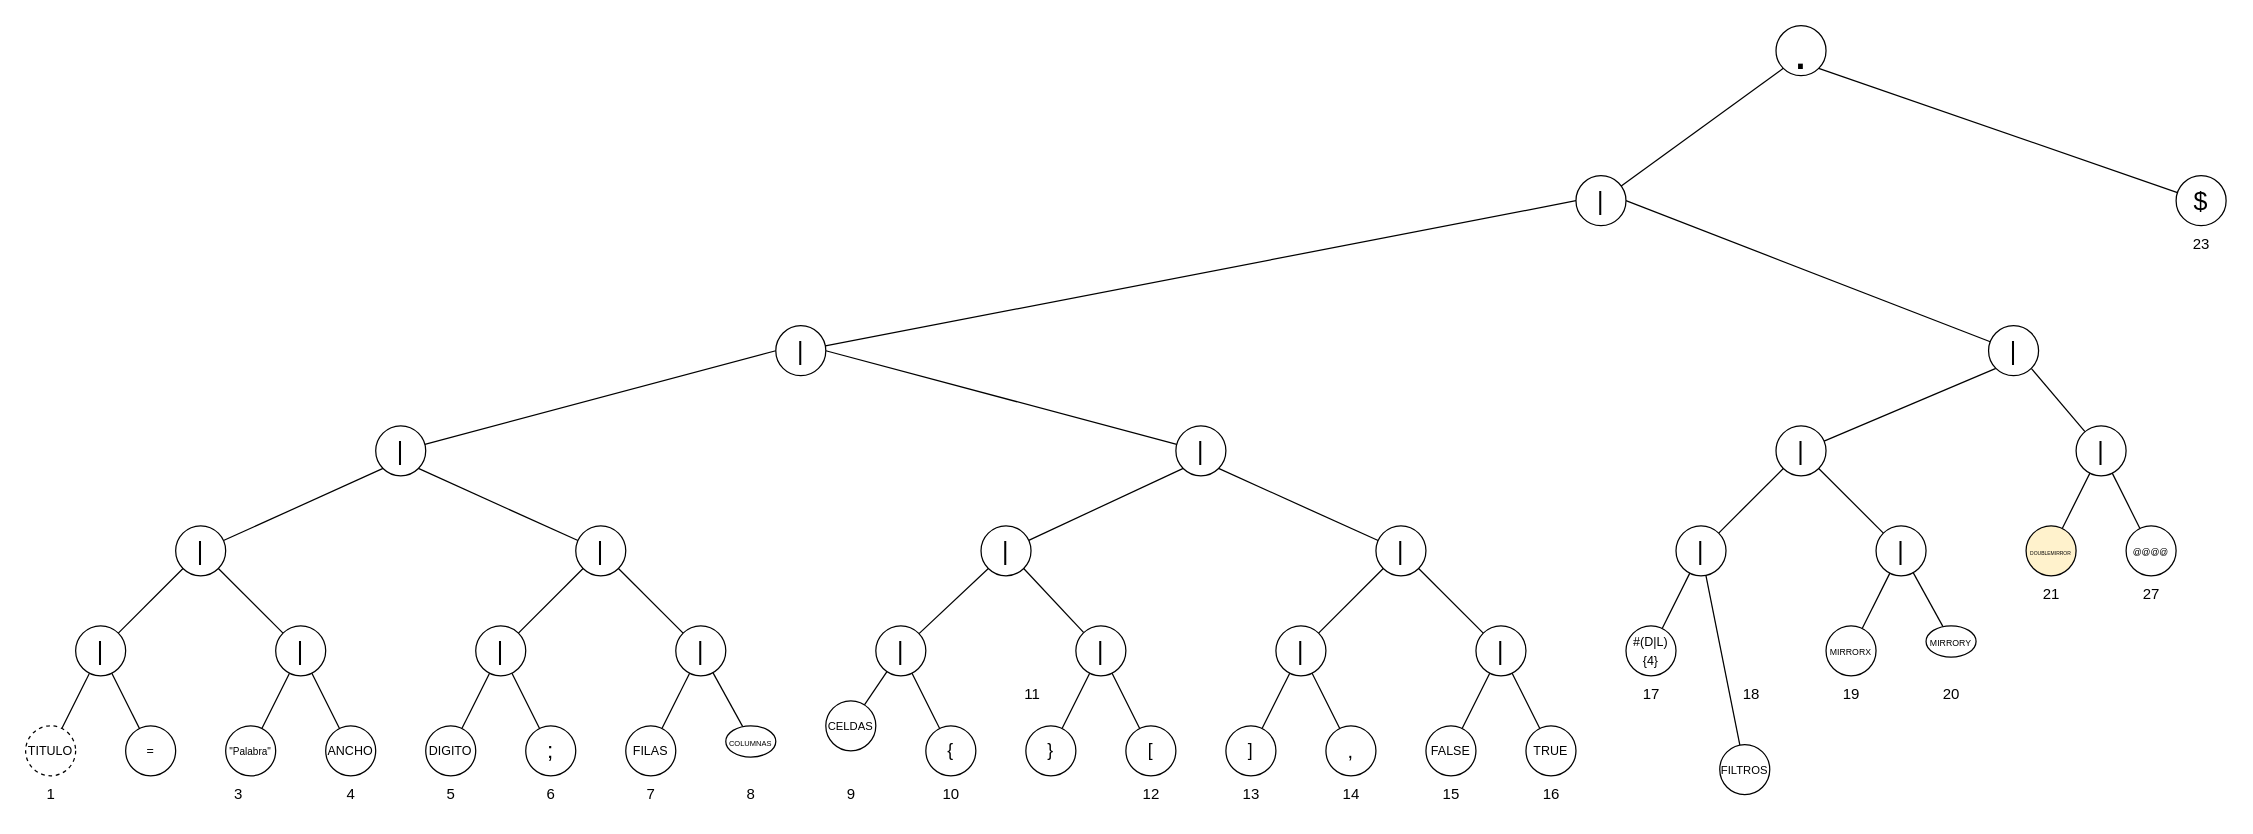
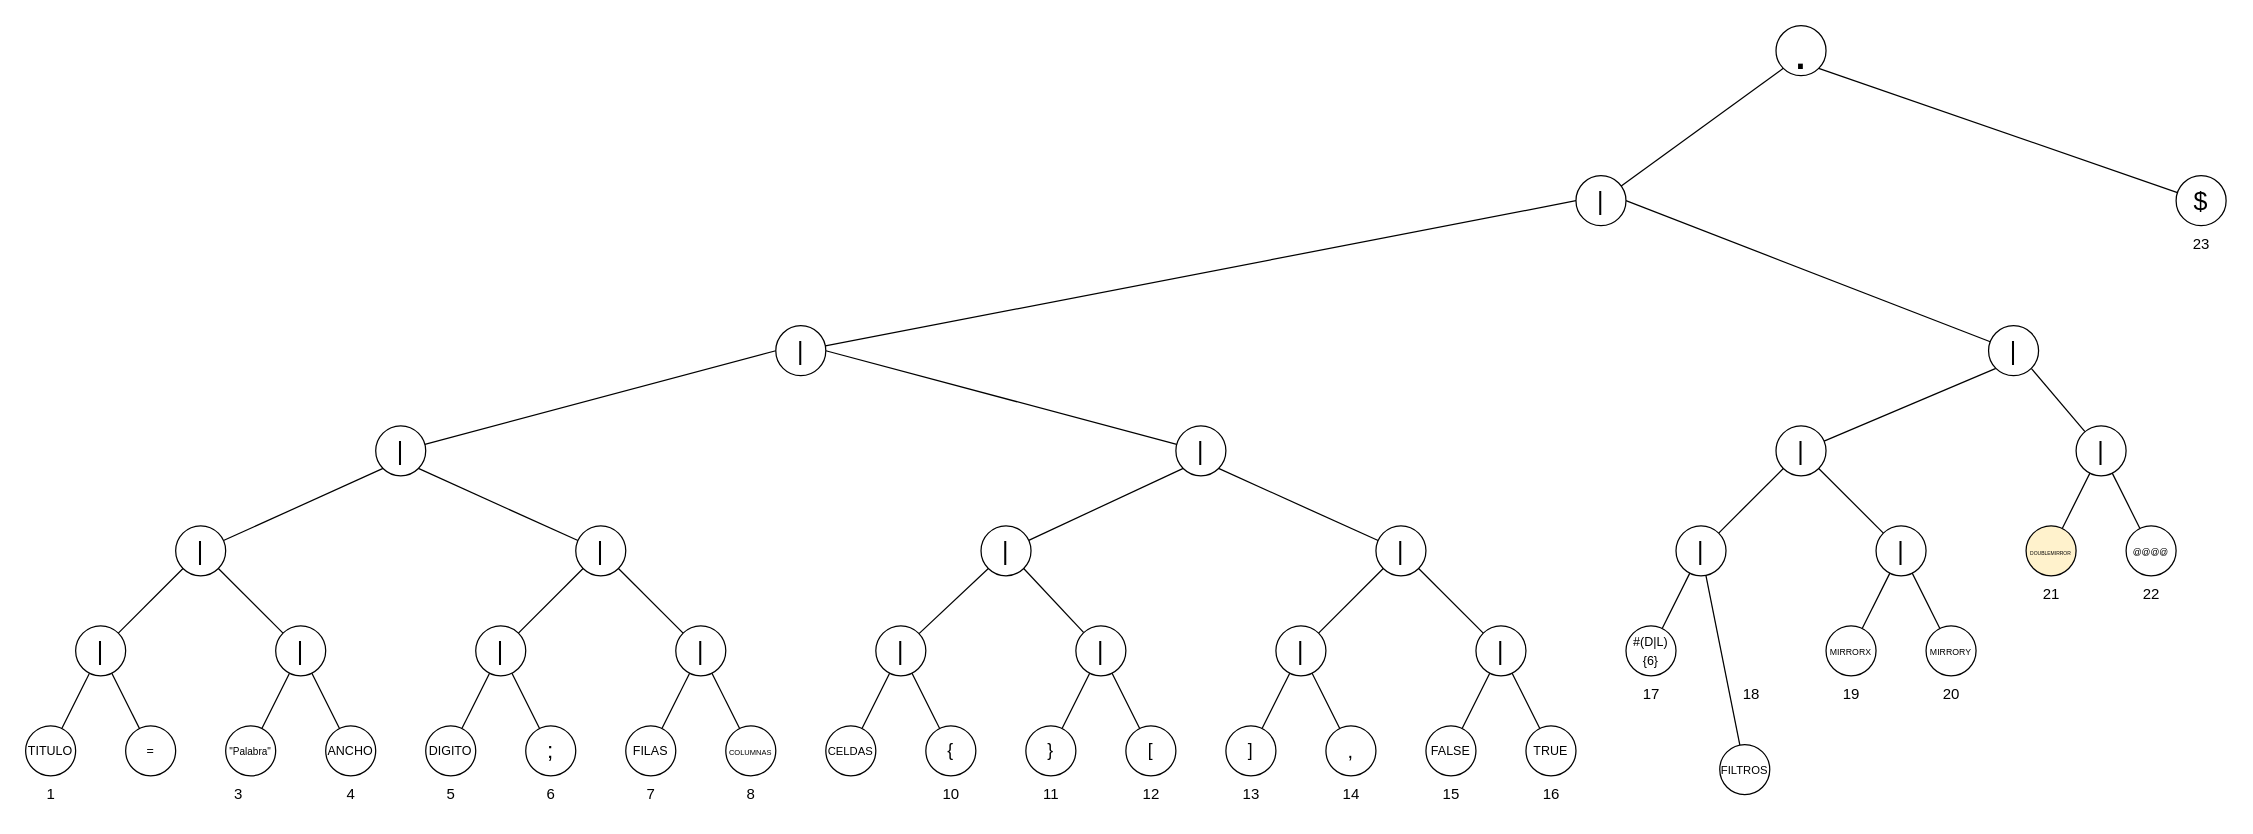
(2151, 594) -> (2151, 594)
(1951, 641) -> (1951, 651)
(1651, 651) -> (1651, 651)
(1032, 694) -> (1051, 794)
(851, 726) -> (851, 751)
(751, 741) -> (751, 751)
(51, 751) -> (51, 751)
(851, 794) -> none
